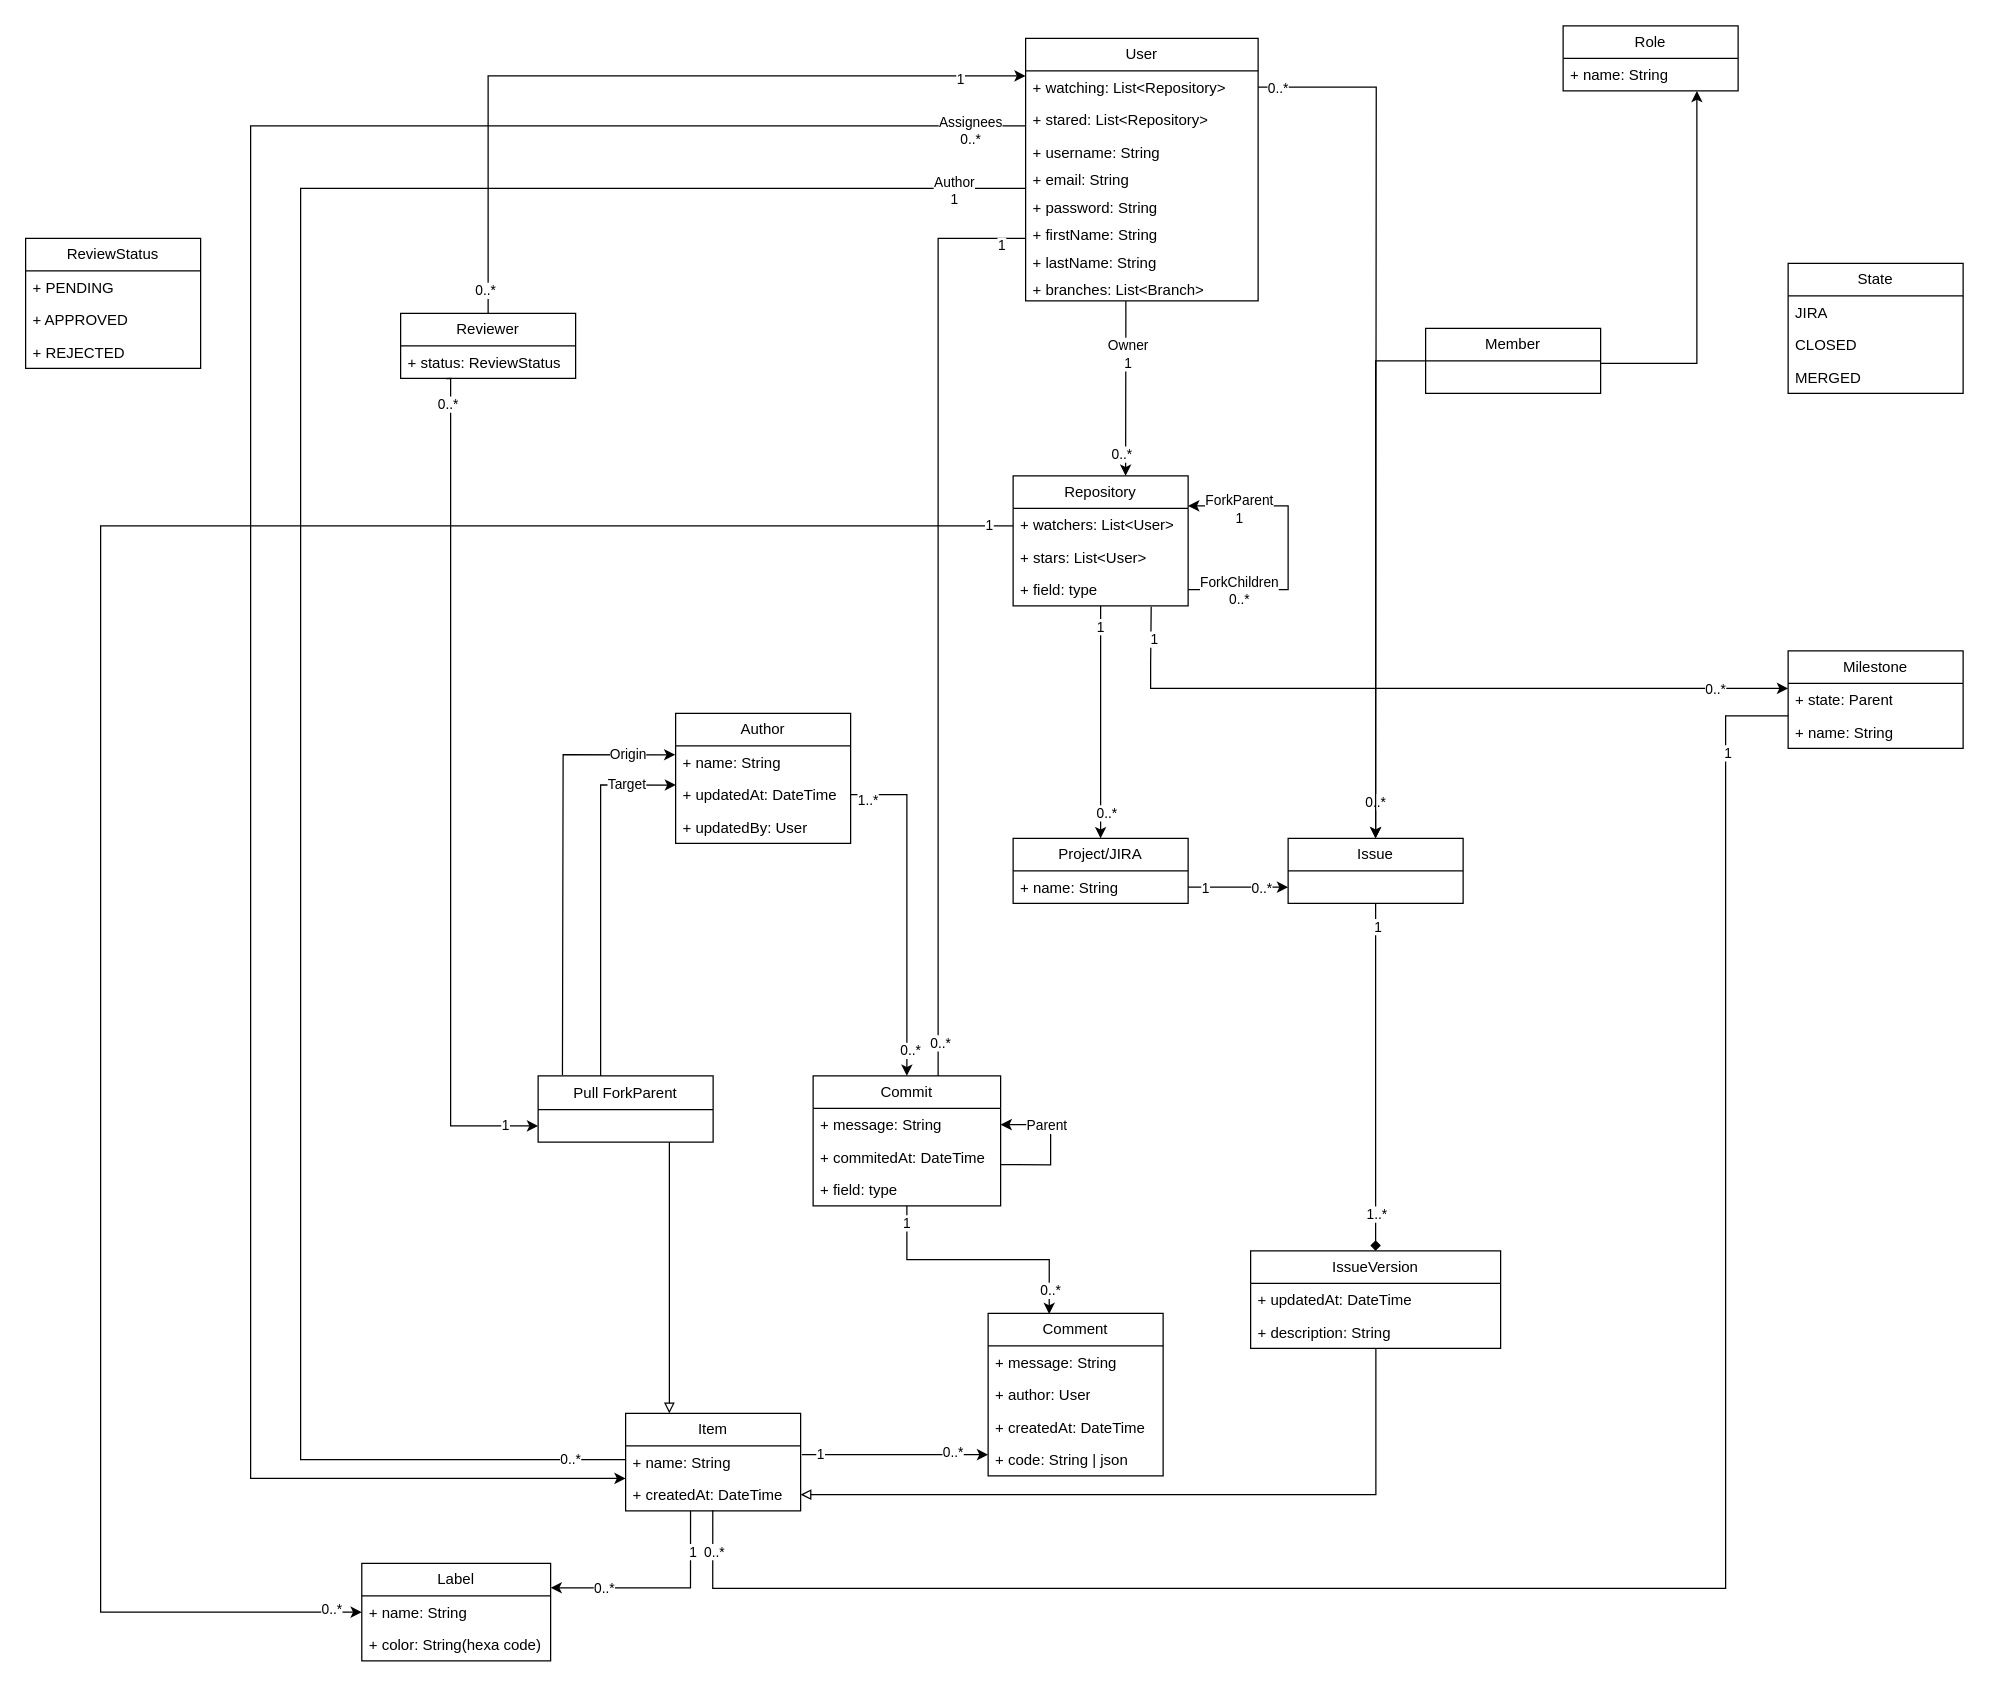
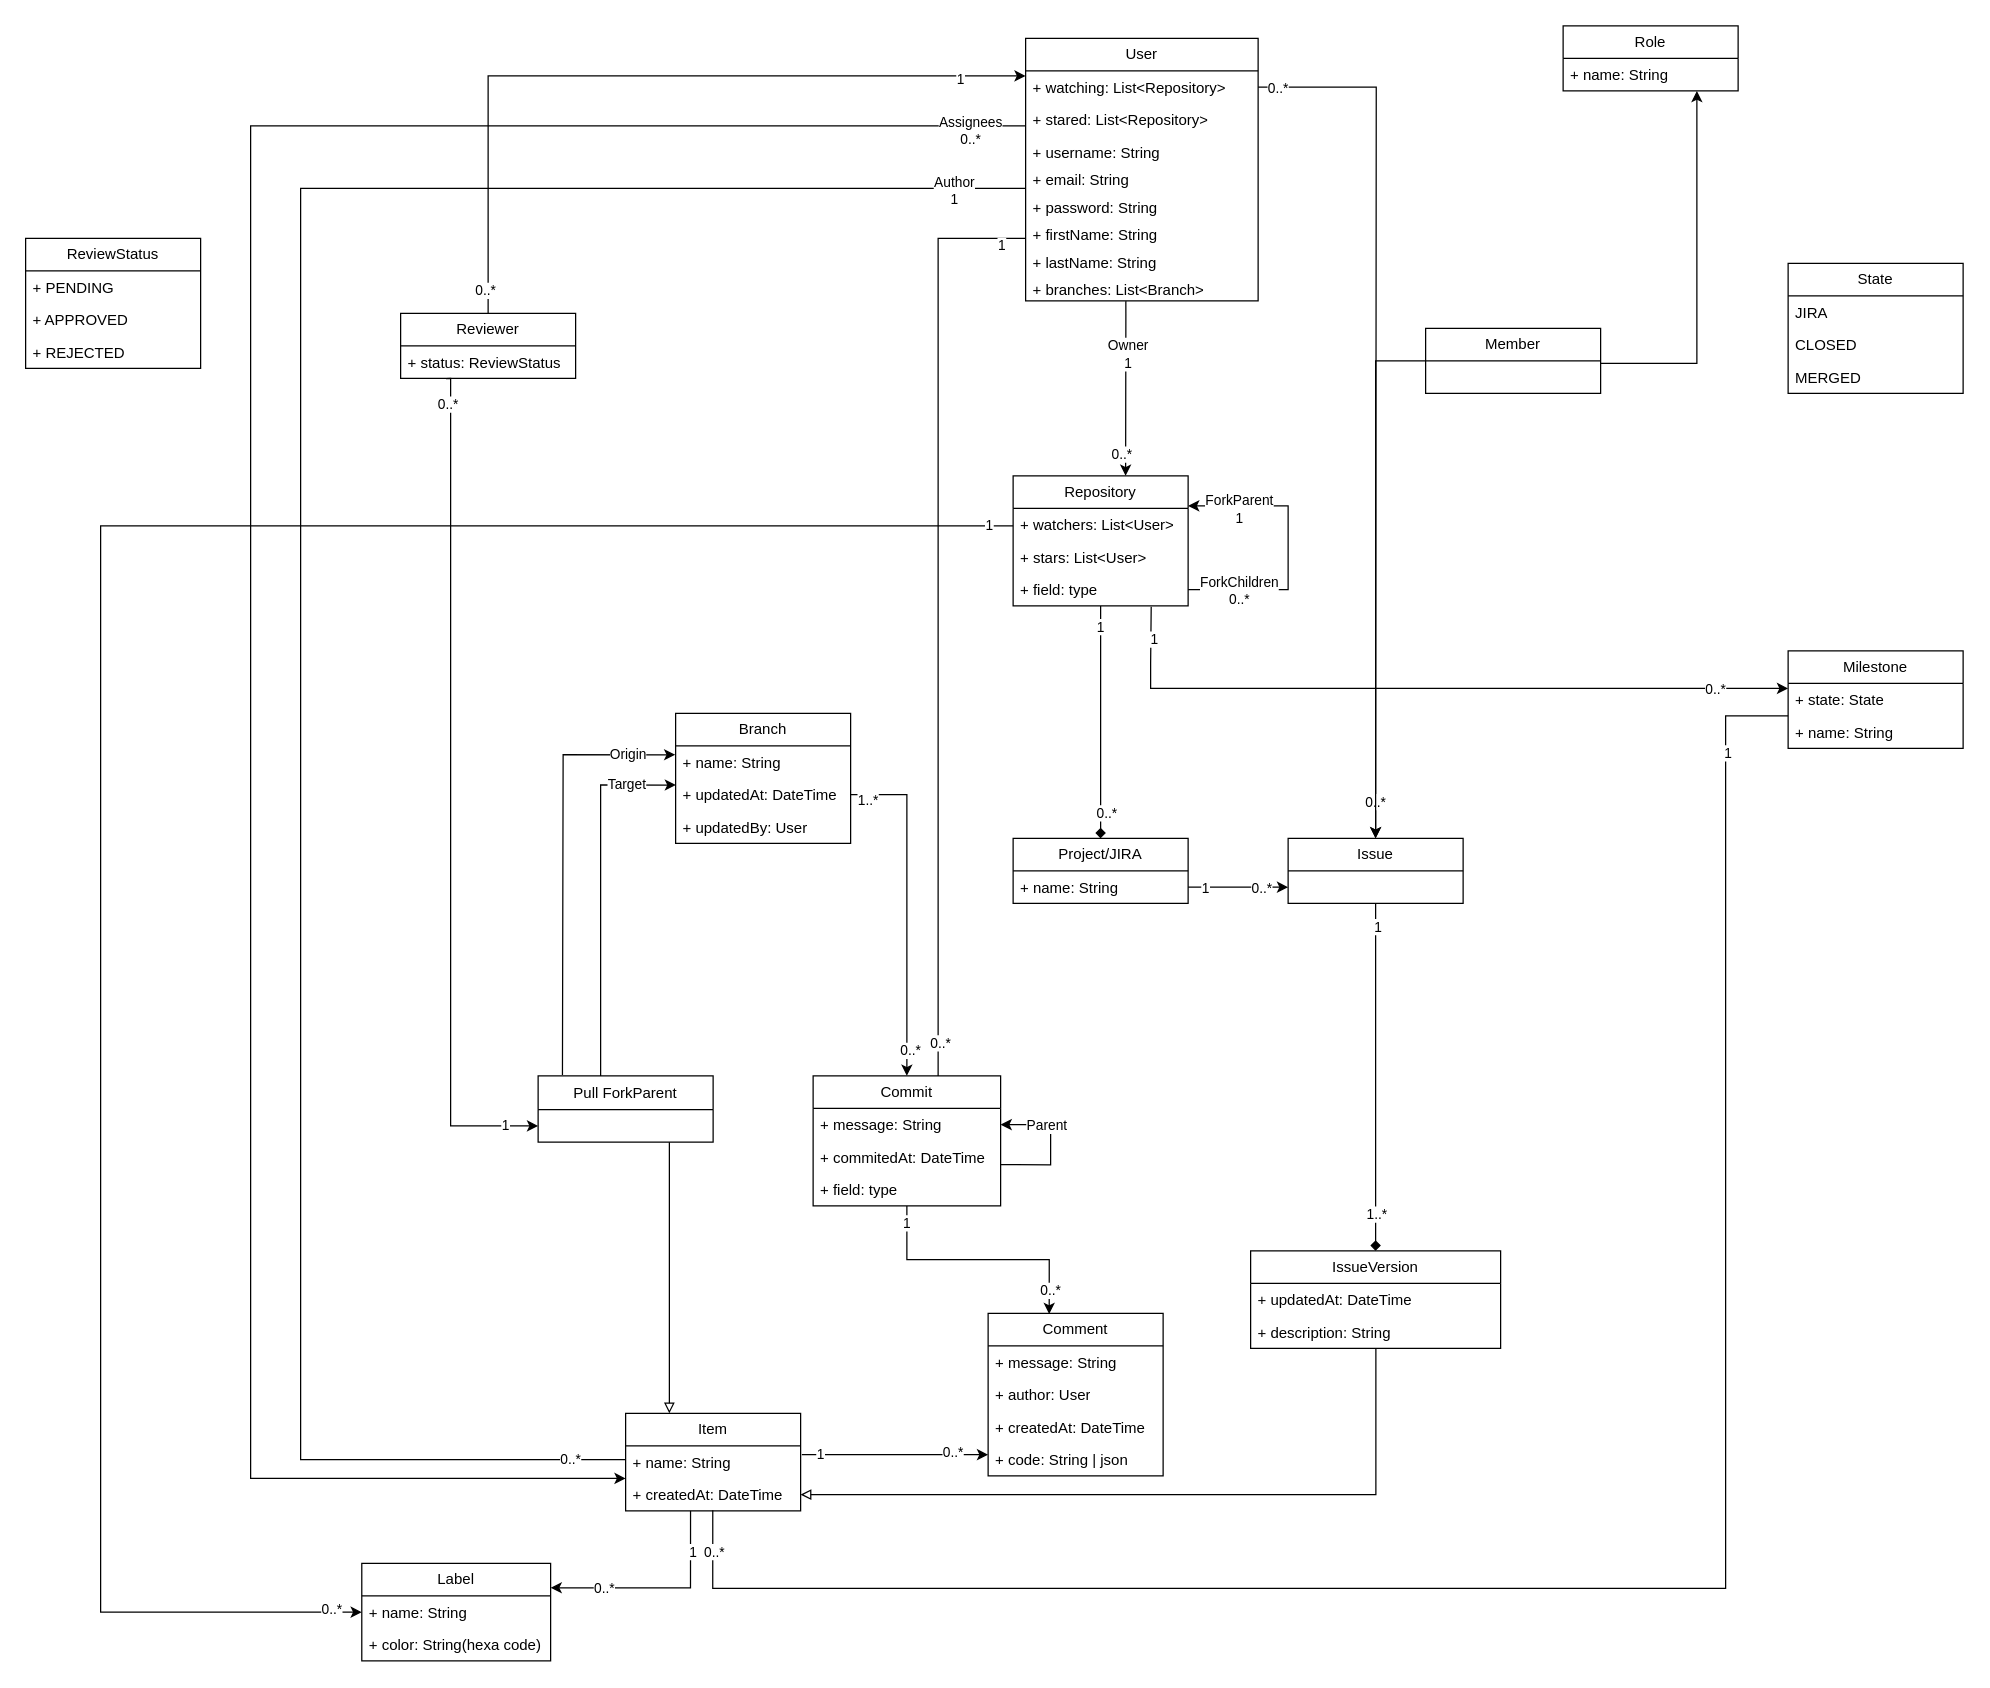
(1853, 701) -> (1849, 701)
(763, 729) -> (763, 729)
(1101, 828) -> (1101, 827)
